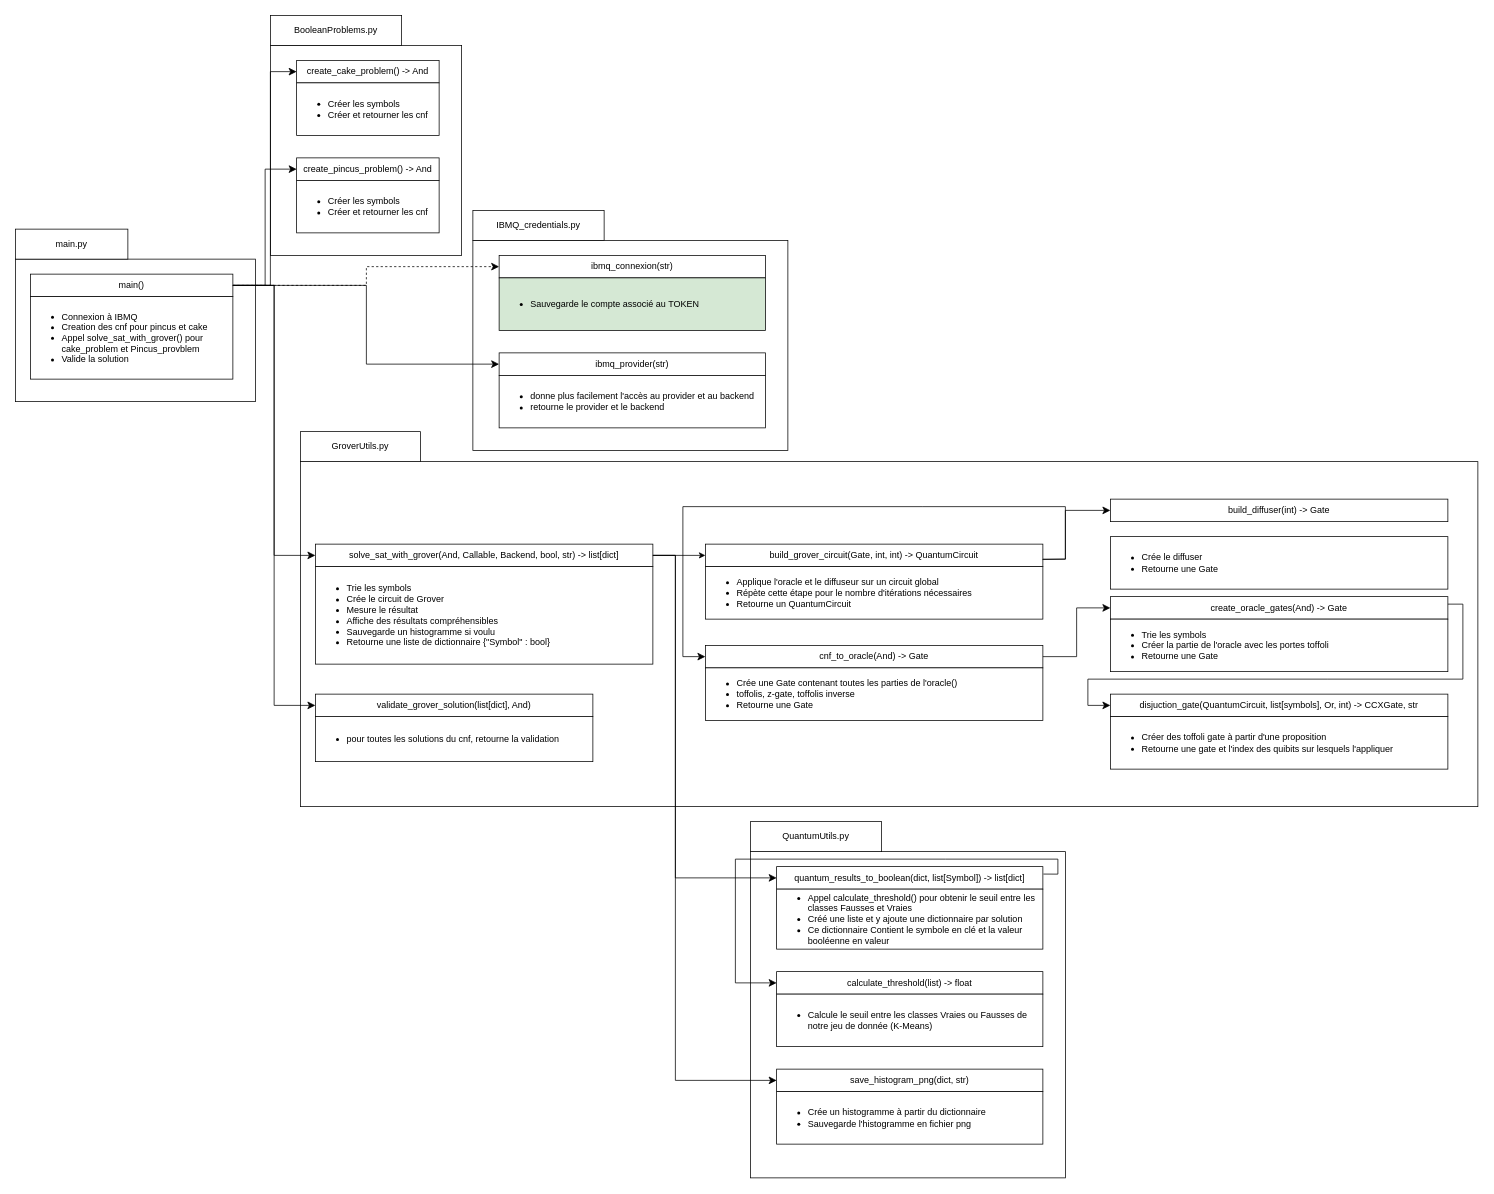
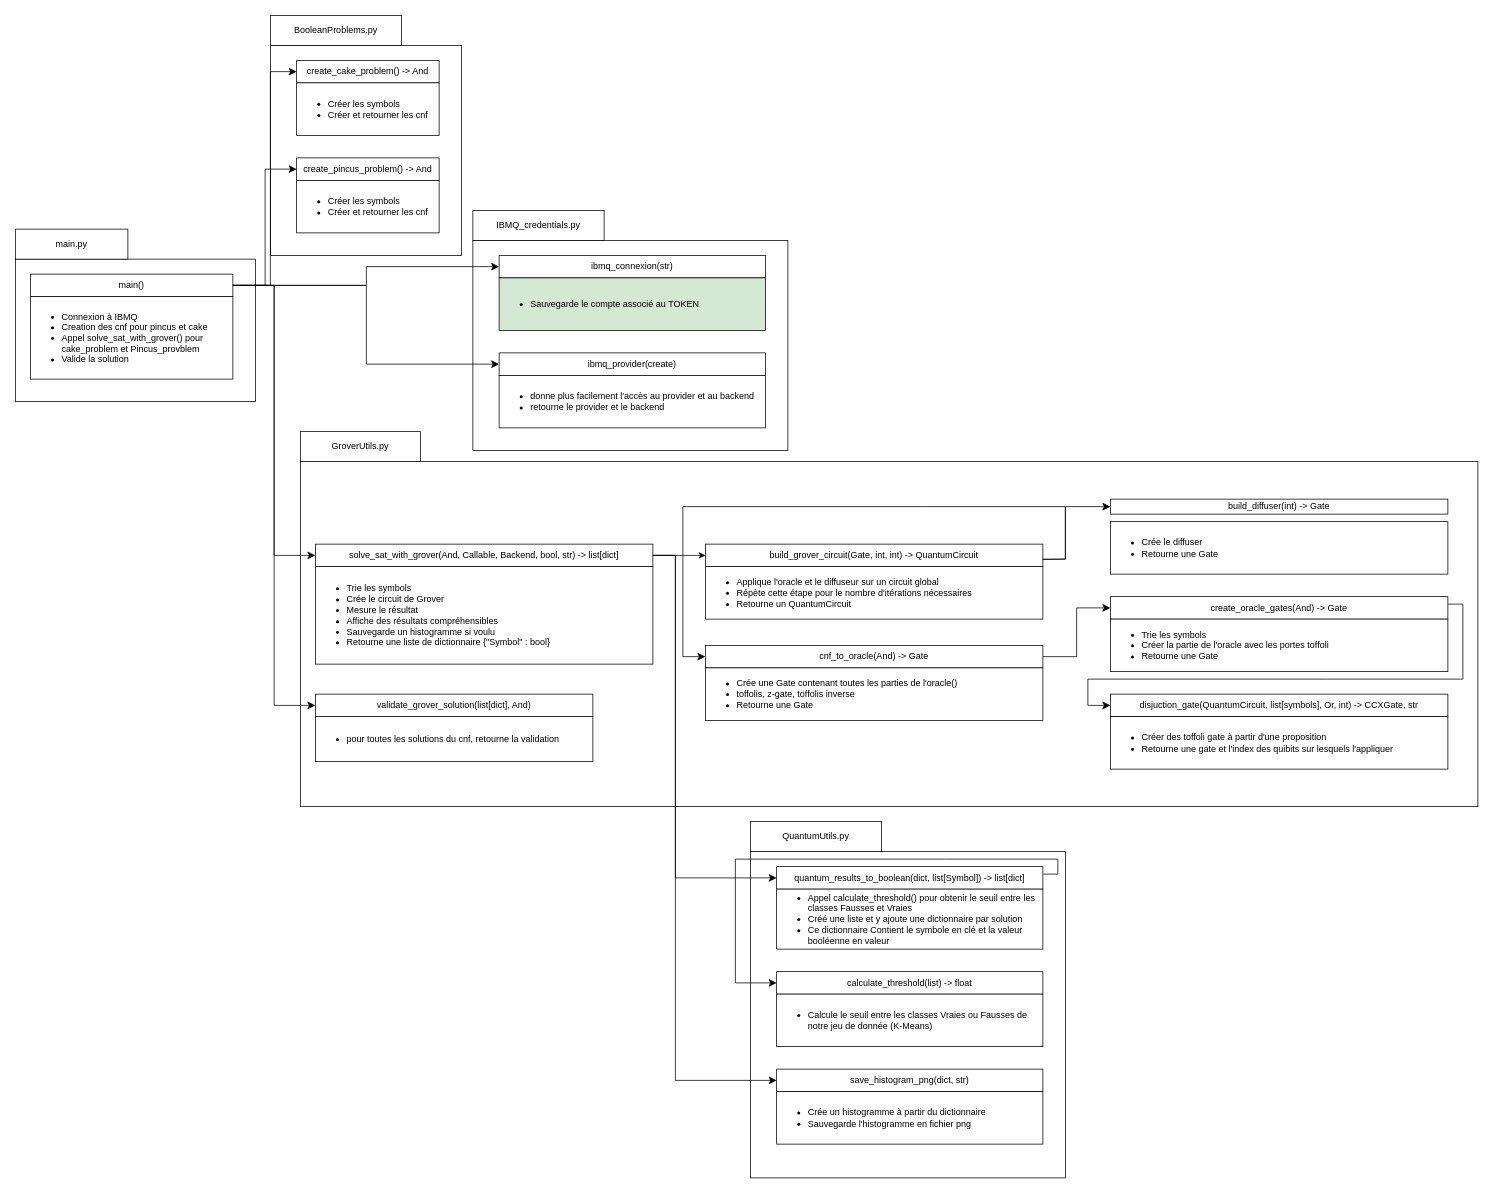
(422, 267) -> (422, 267)
(632, 364) -> (632, 364)
(1279, 510) -> (1279, 507)
(1279, 563) -> (1279, 548)
